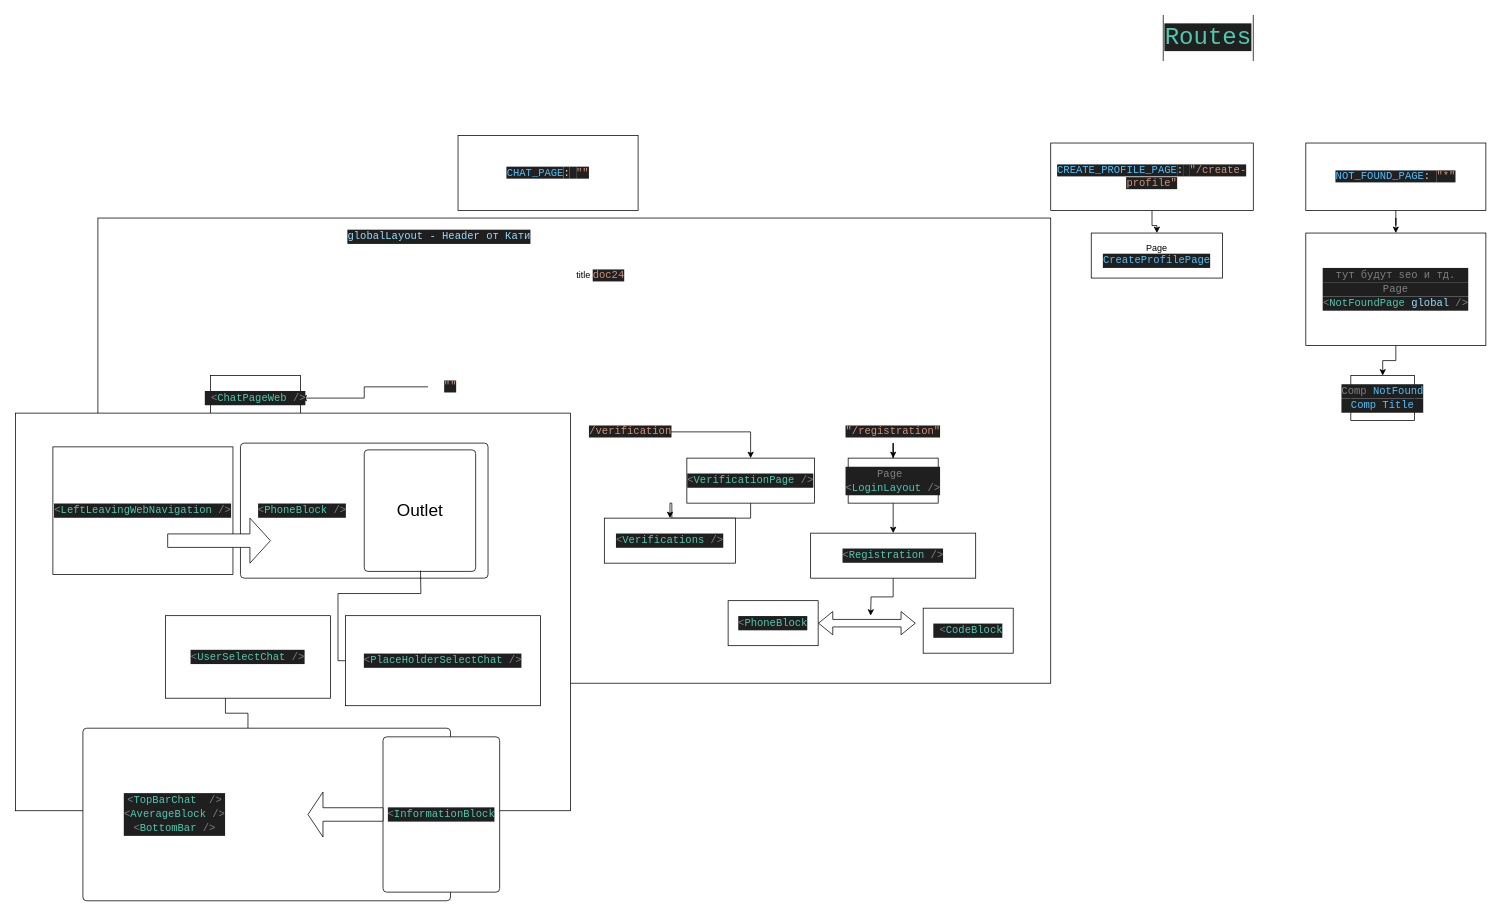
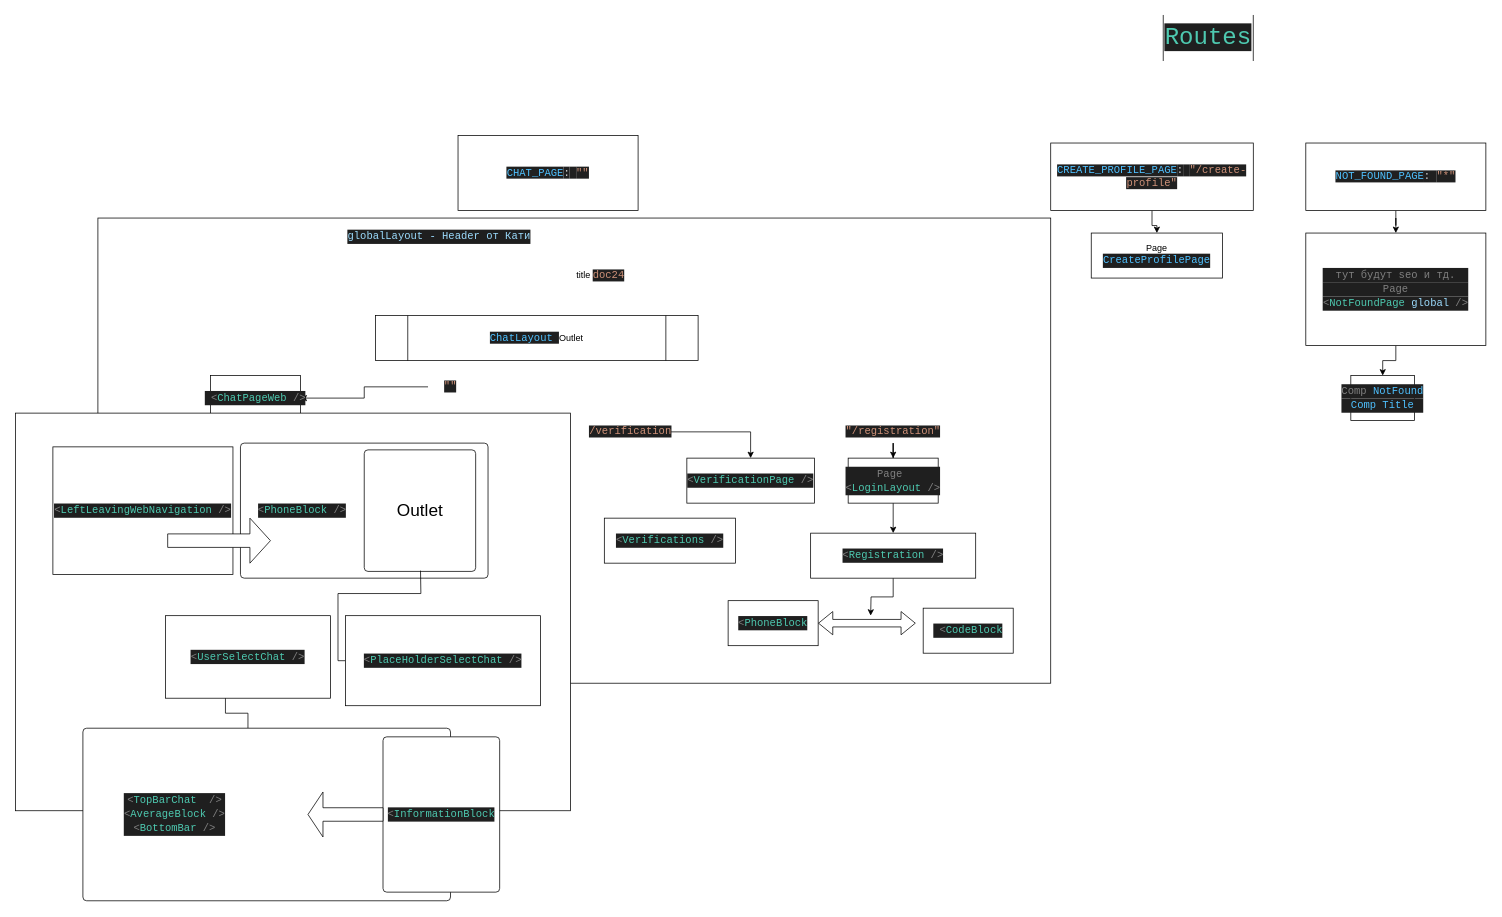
none -> (537, 338)
(672, 505) -> none
